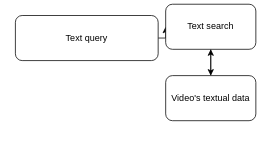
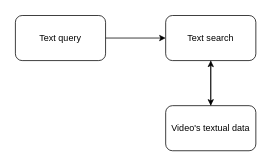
(210, 27) -> (210, 38)
(87, 38) -> (60, 38)
(210, 98) -> (210, 128)
